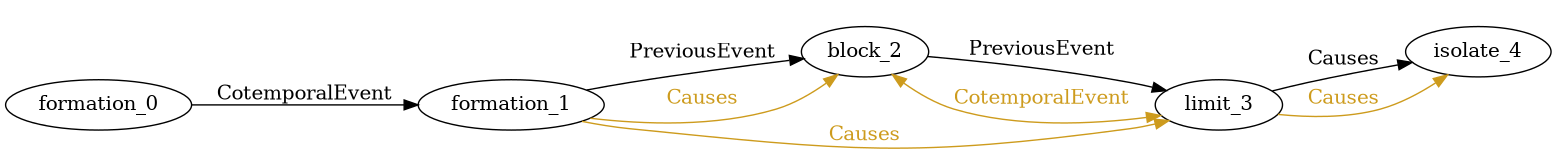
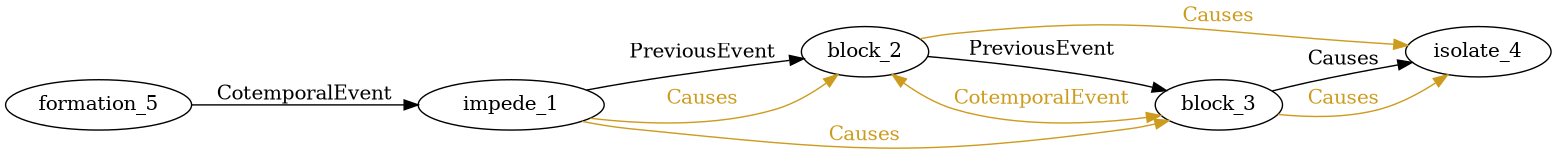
none -> (1157, 26)
(99, 105) -> (99, 105)
(511, 105) -> (511, 105)
(1219, 105) -> (1219, 105)
